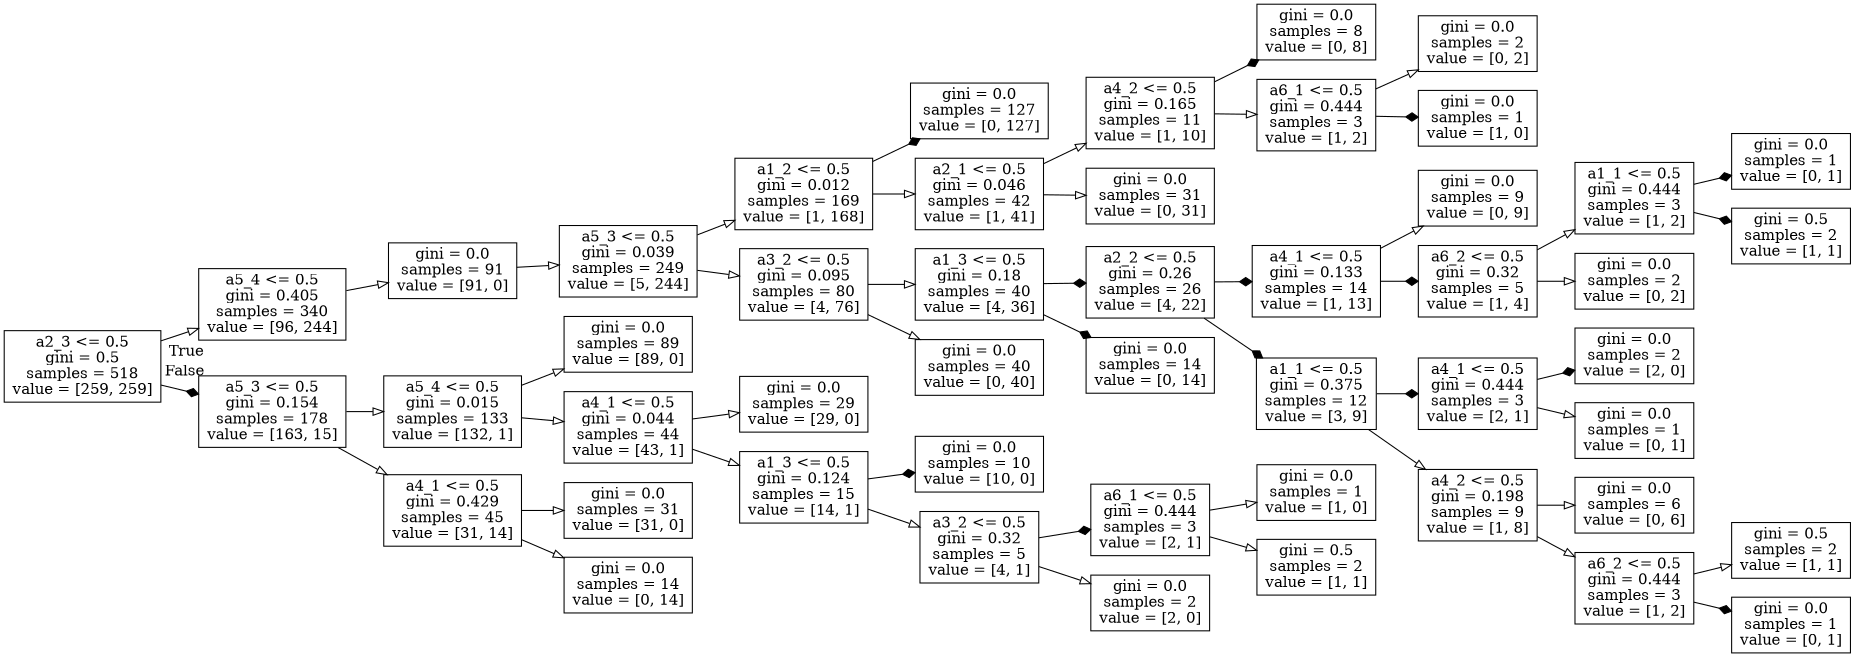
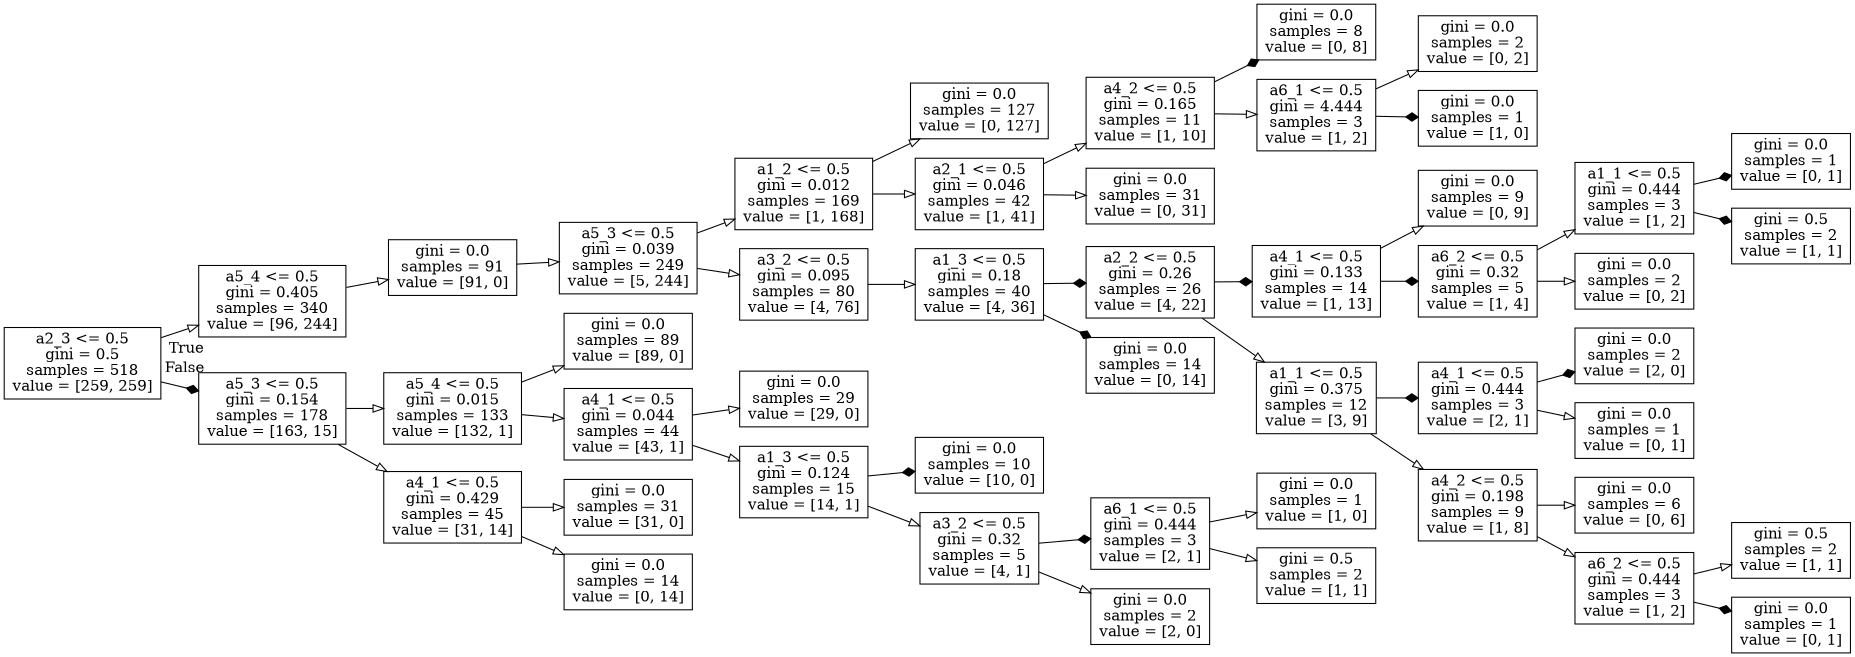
(1316, 115) -> (1316, 115)
(891, 153) -> (892, 152)
(1228, 334) -> (1229, 337)
(979, 367) -> none
